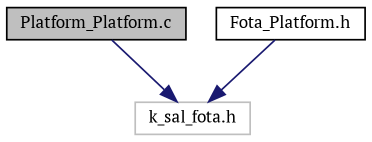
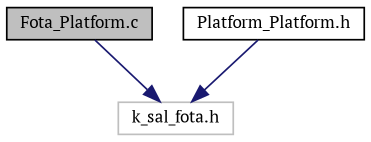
(96, 24) -> (79, 24)
(291, 24) -> (274, 24)
